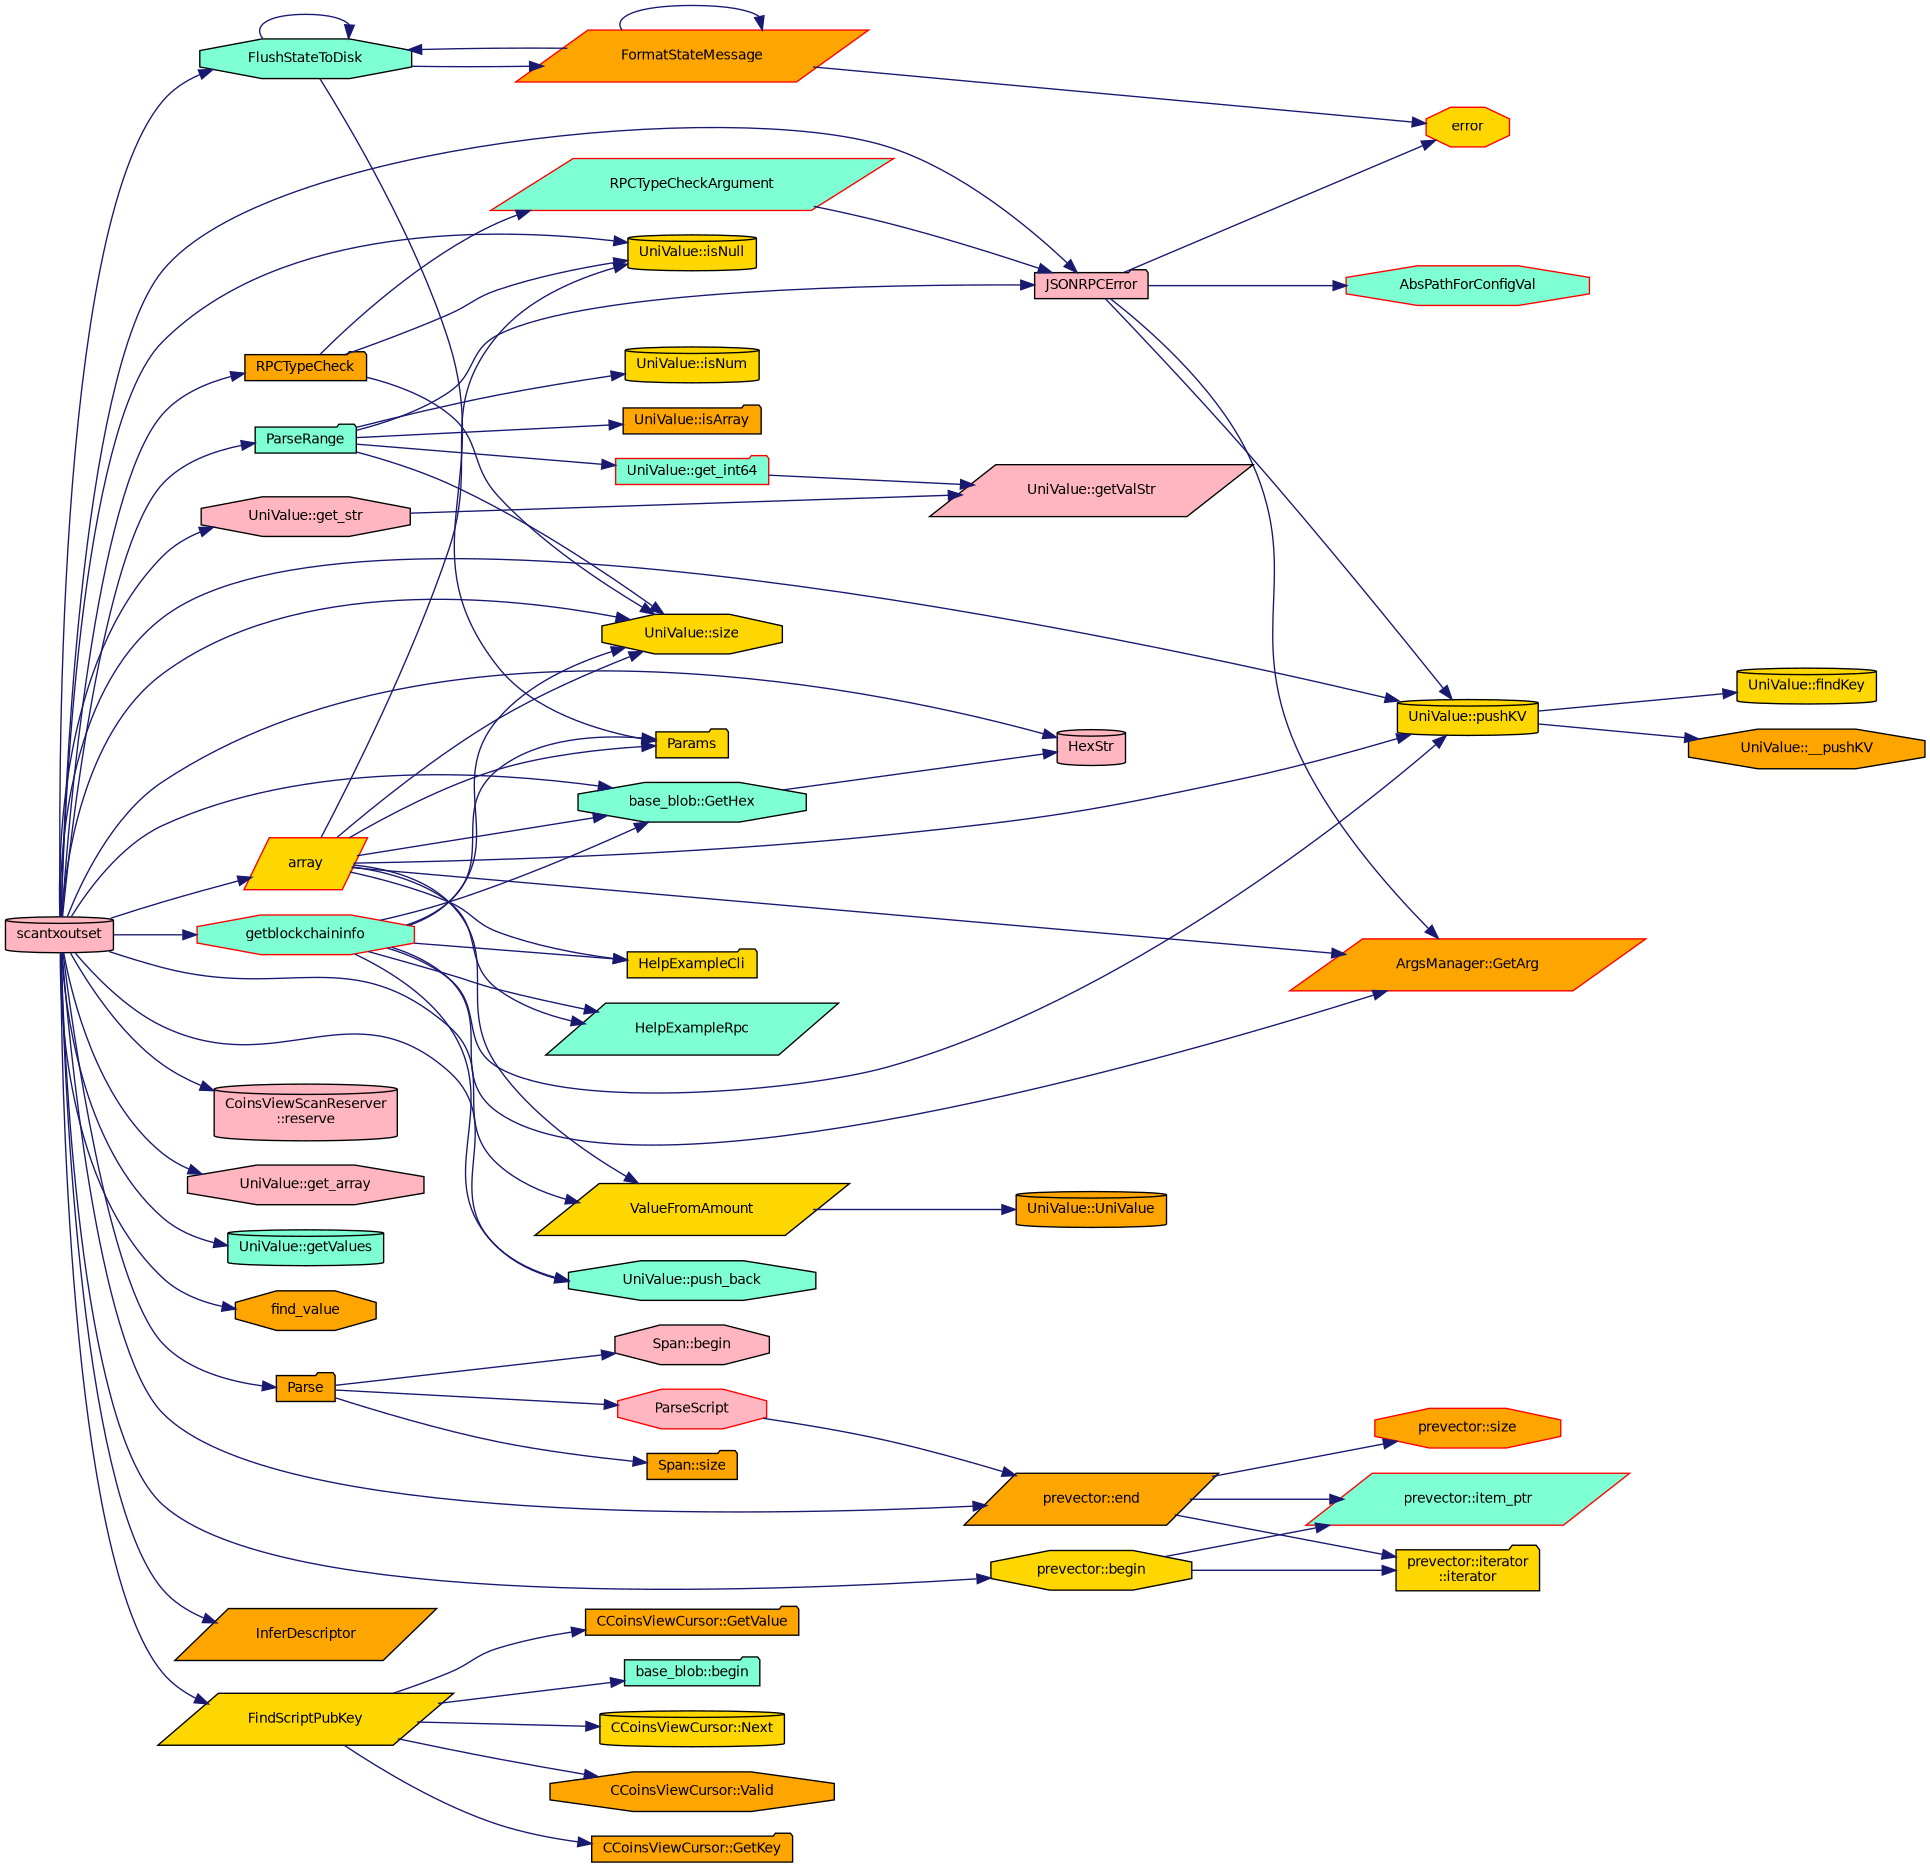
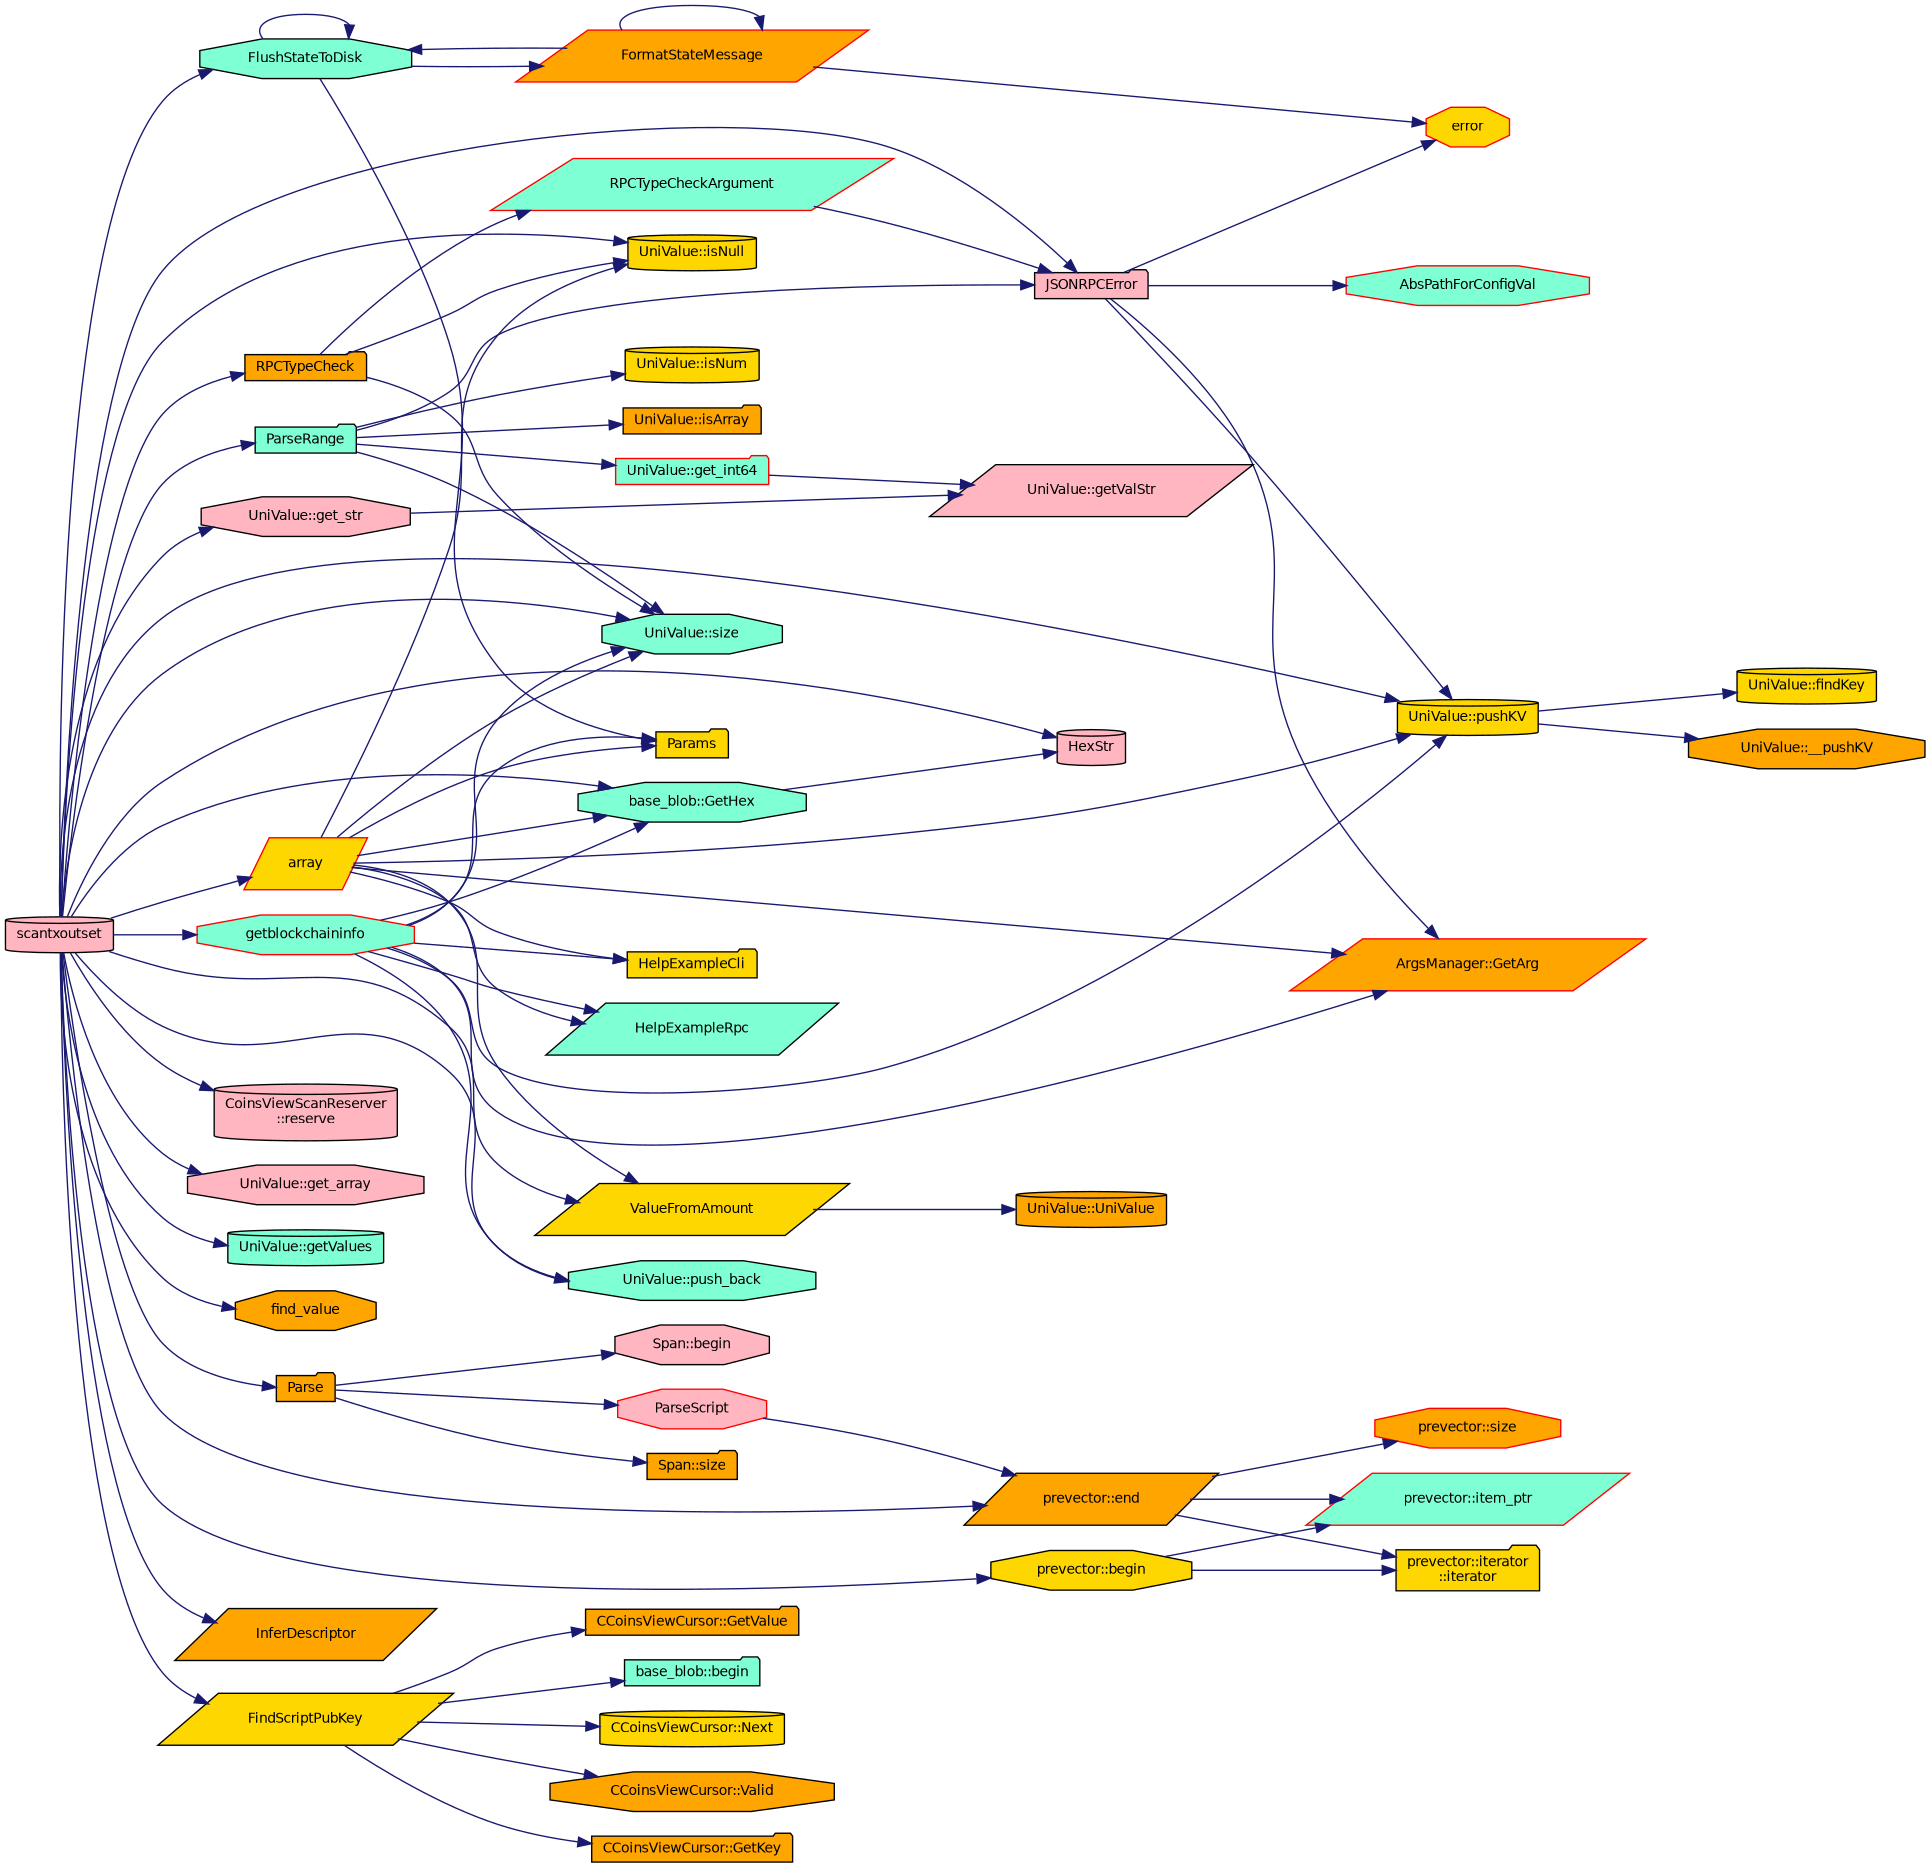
(692, 634) -> (692, 634)
